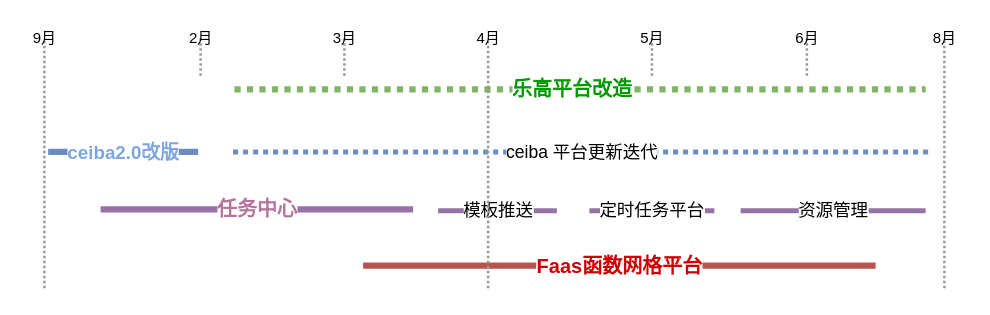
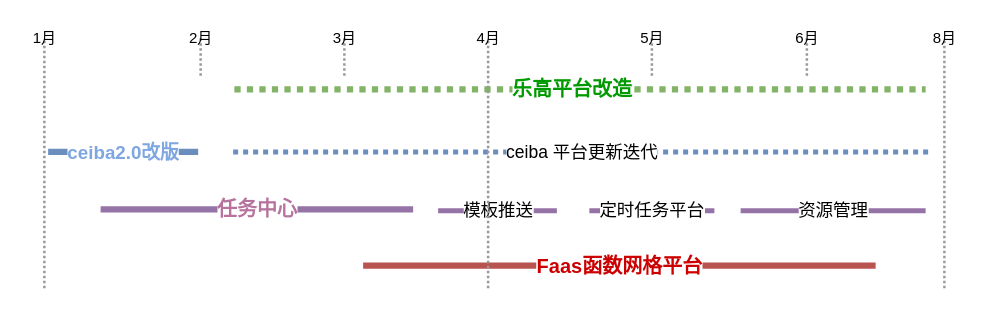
(45, 38) -> (45, 38)
